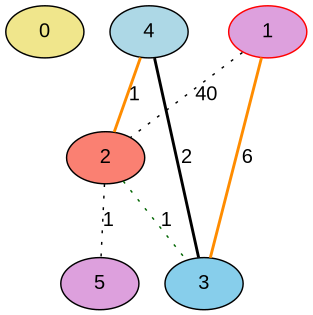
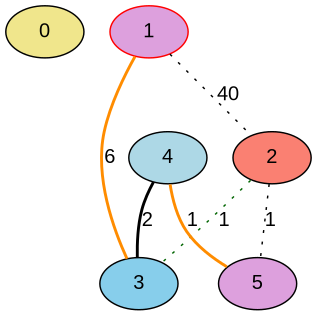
(127, 95) -> (185, 229)
